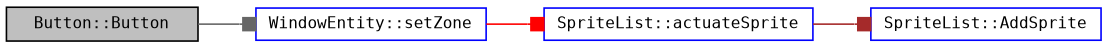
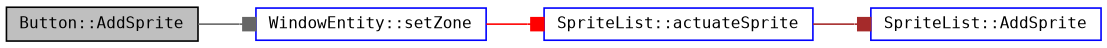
(102, 24) -> (102, 24)
